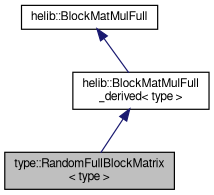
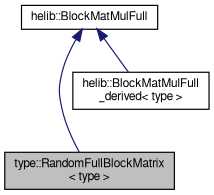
(112, 136) -> (60, 96)
